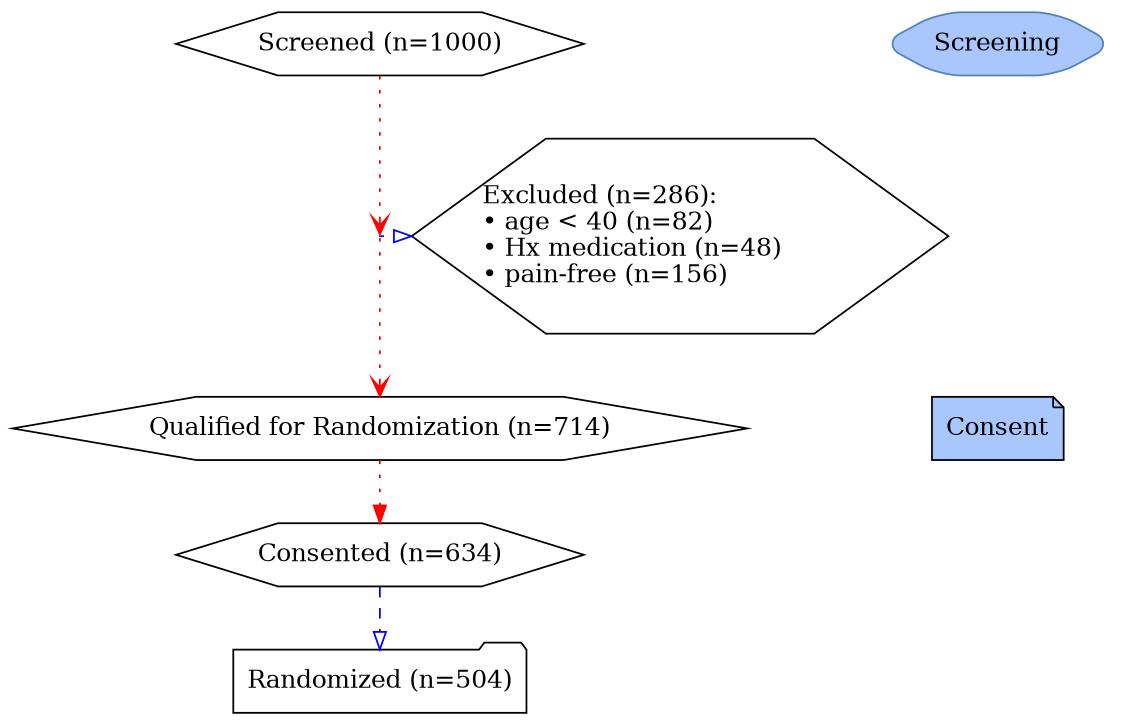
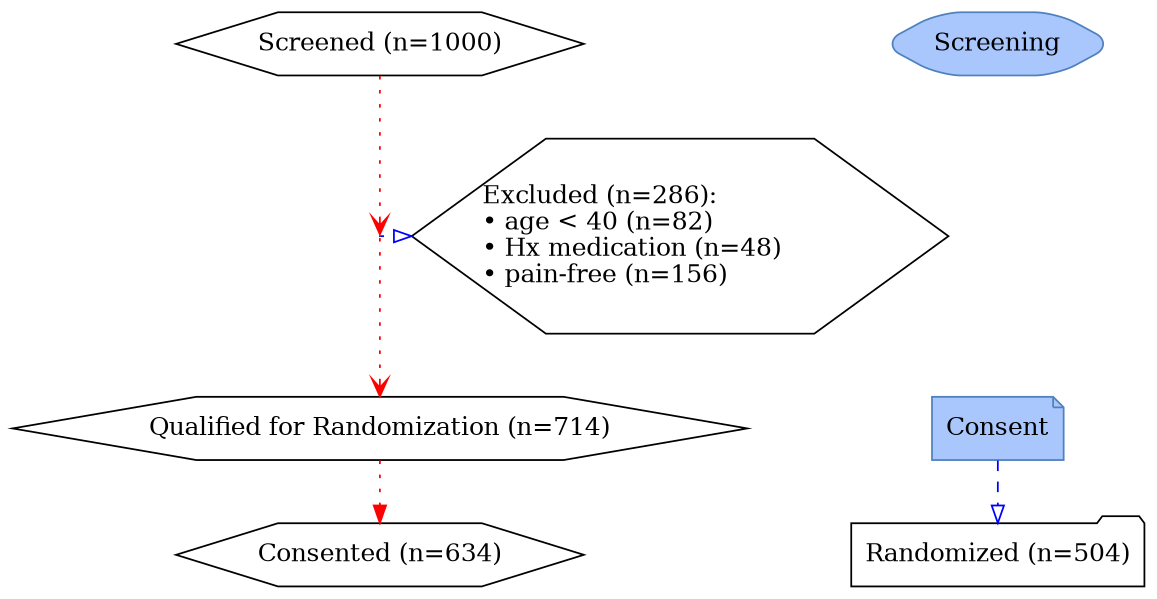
(998, 428) -> (998, 428)
(380, 609) -> (998, 483)
